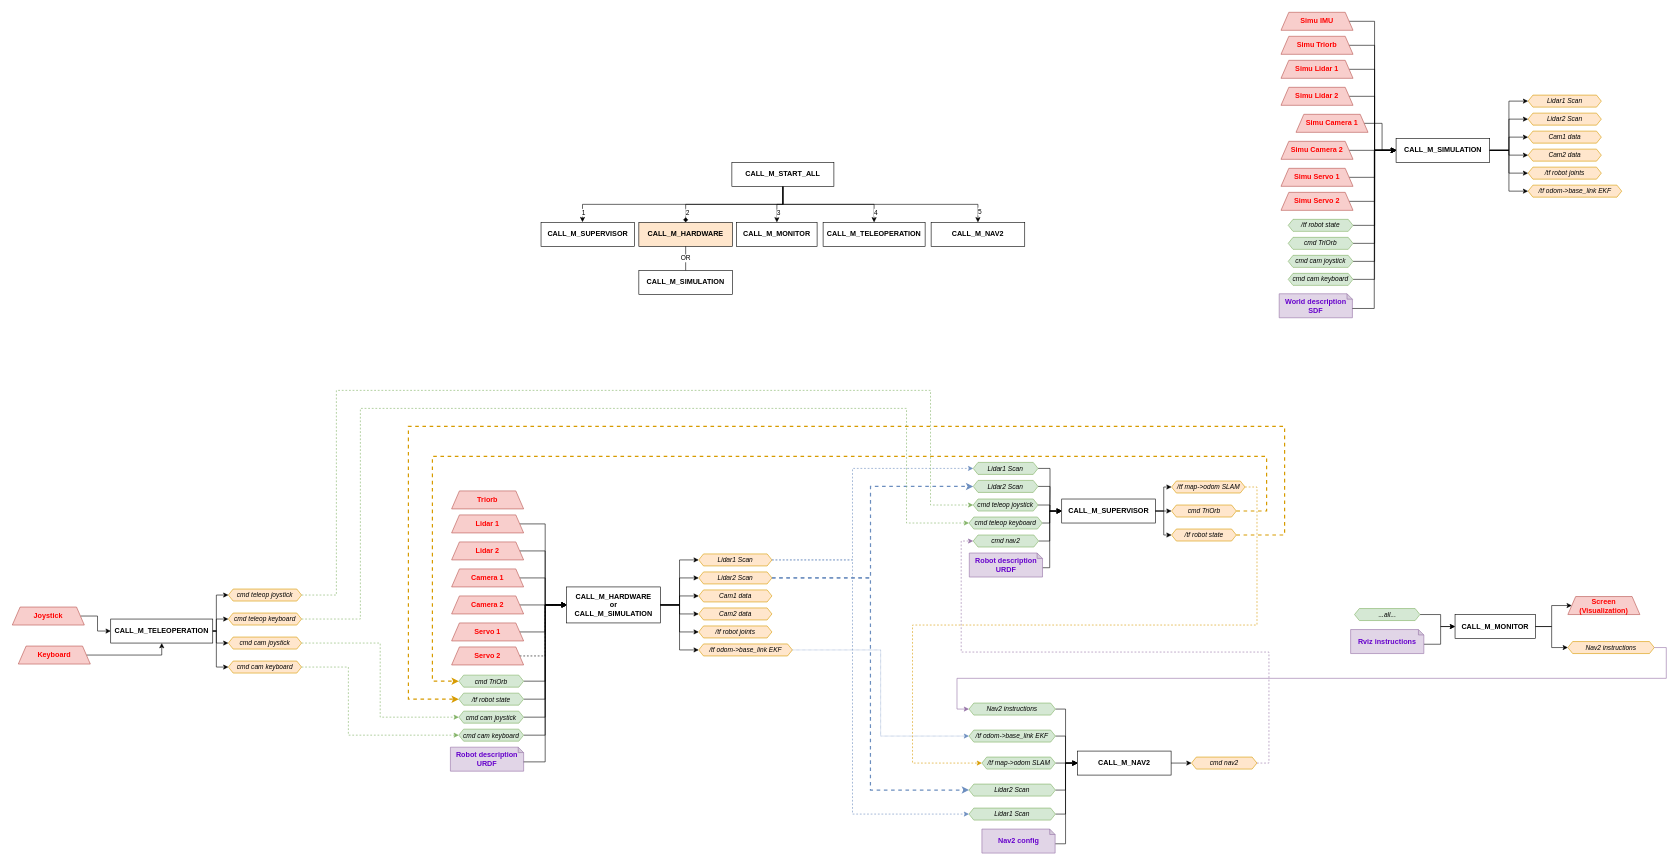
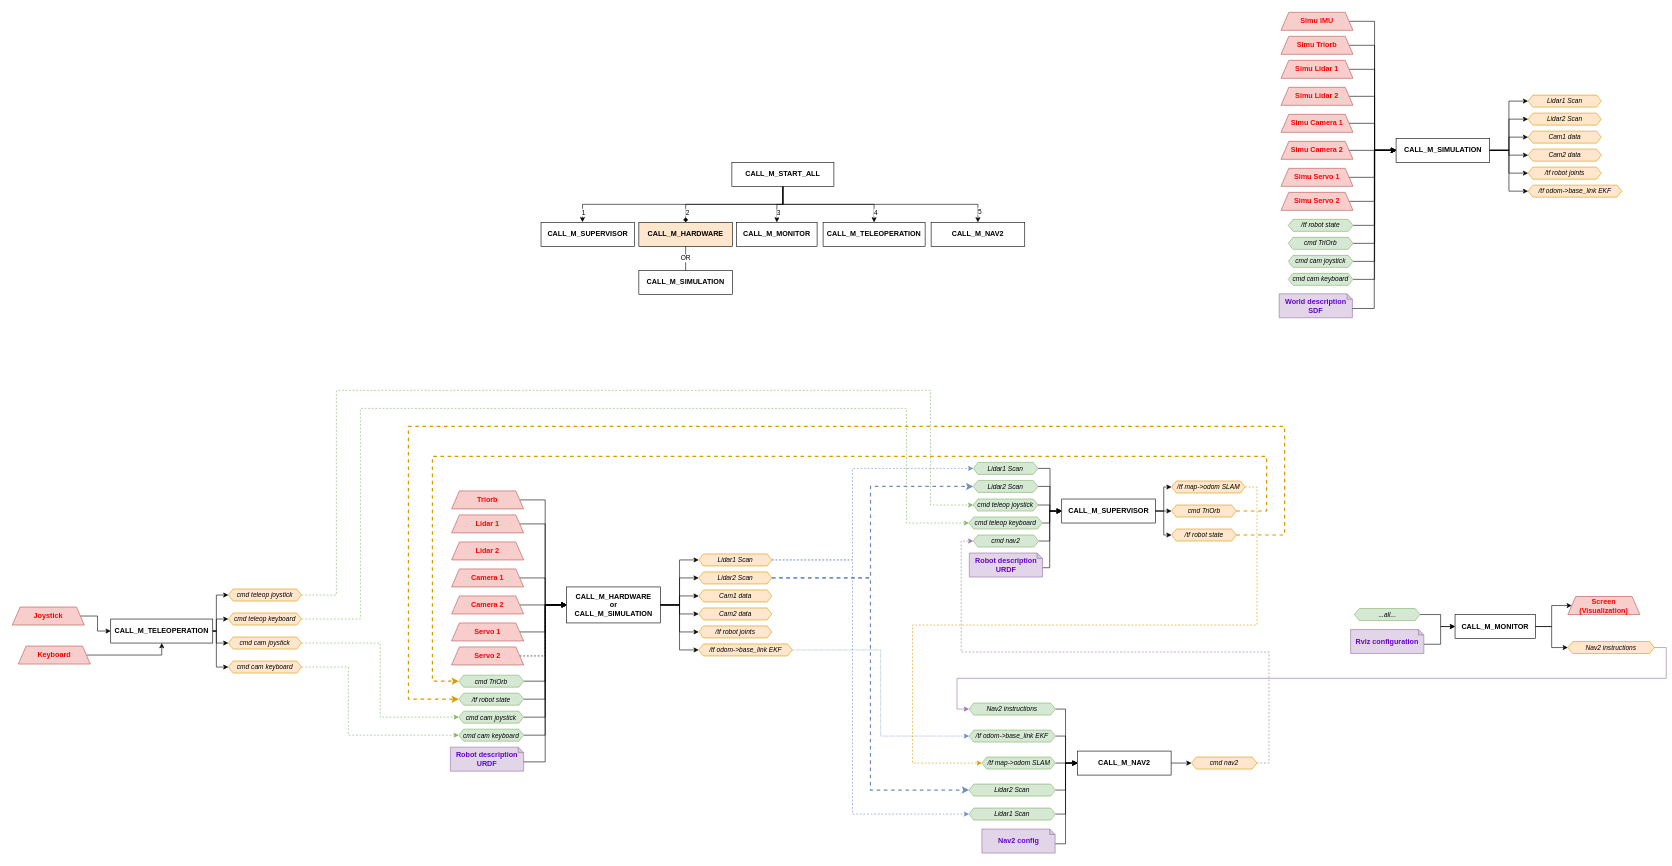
(1332, 123) -> (1317, 123)
none -> (543, 500)
(531, 551) -> none
(1387, 642) -> (1387, 642)
